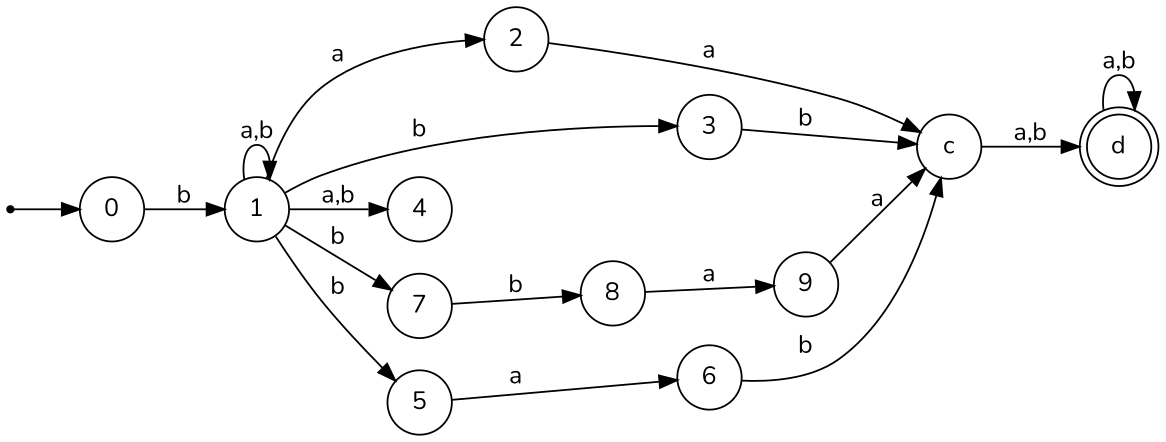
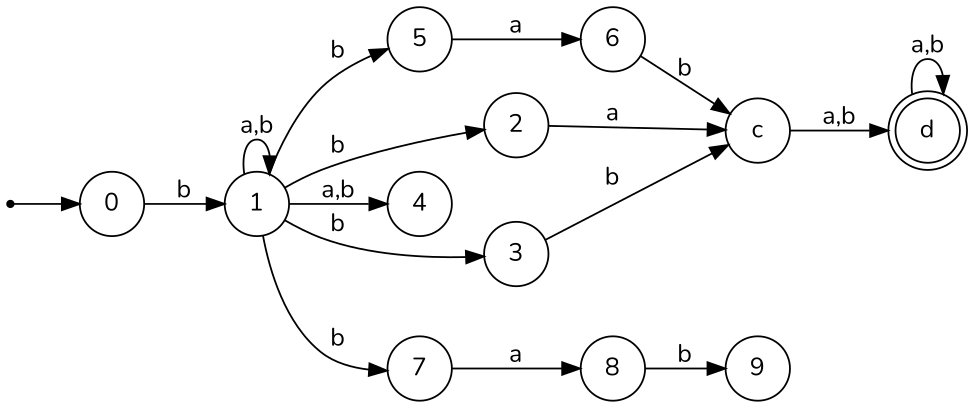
(338, 55) -> (338, 146)
(871, 222) -> none
(709, 275) -> (685, 355)
(516, 285) -> (516, 355)
